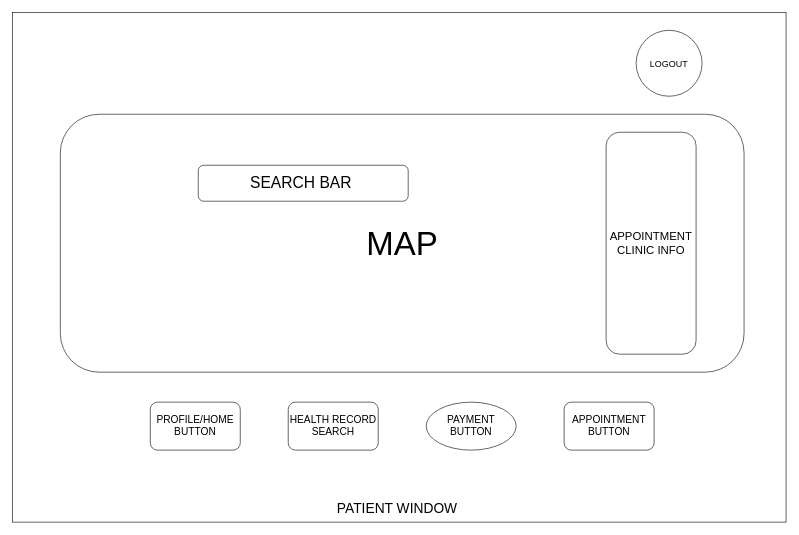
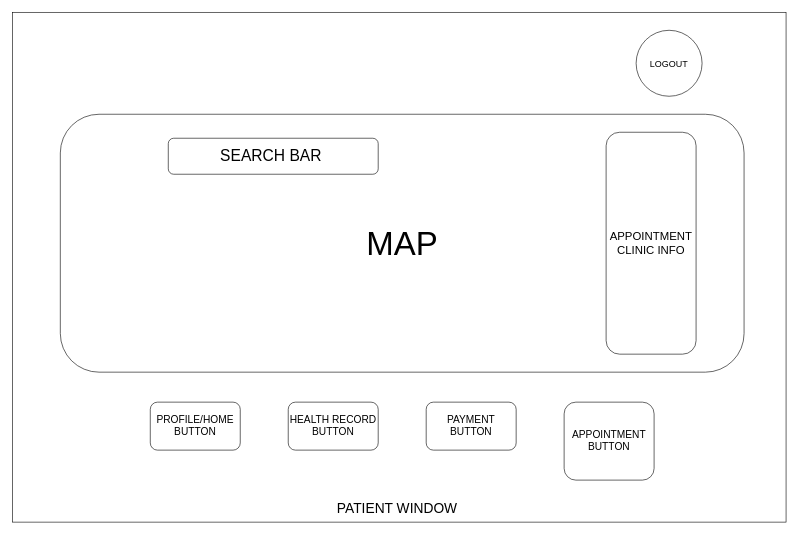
(303, 183) -> (273, 156)
(333, 426) -> (333, 426)
(471, 426) -> (471, 426)
(609, 426) -> (609, 441)
